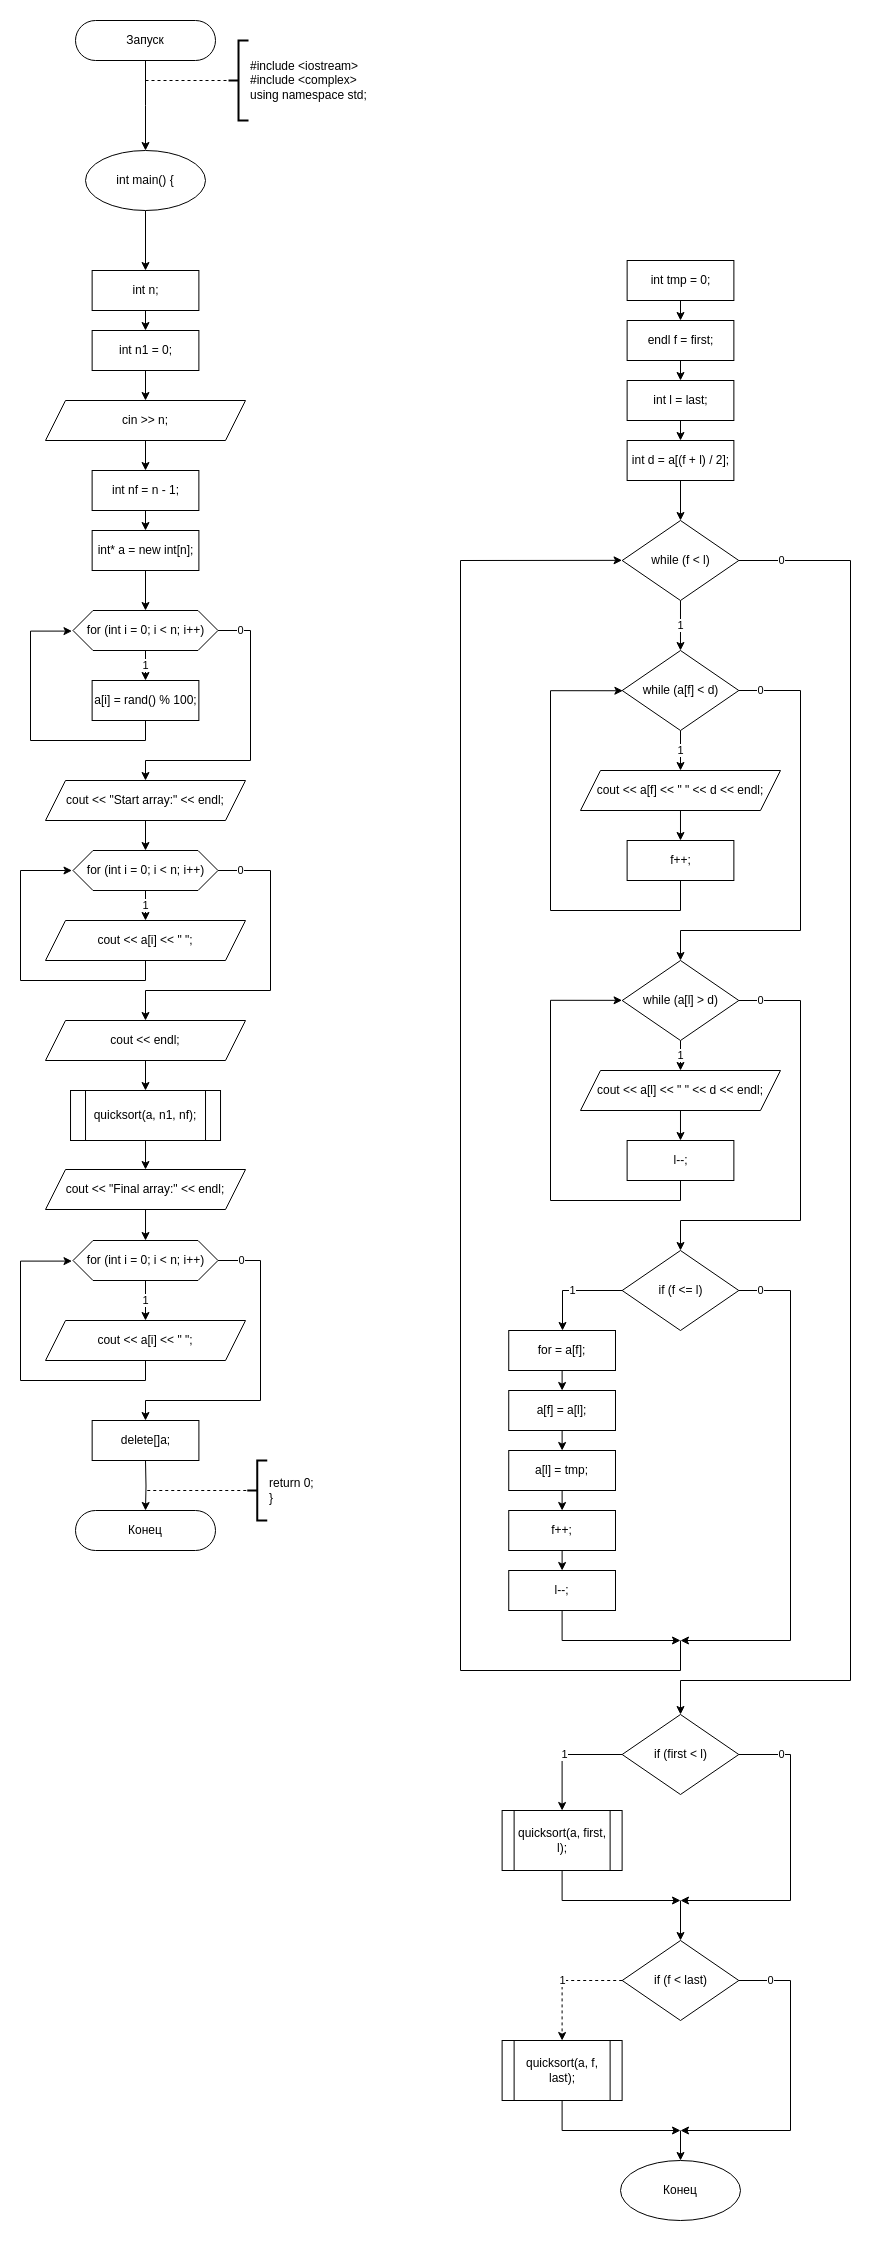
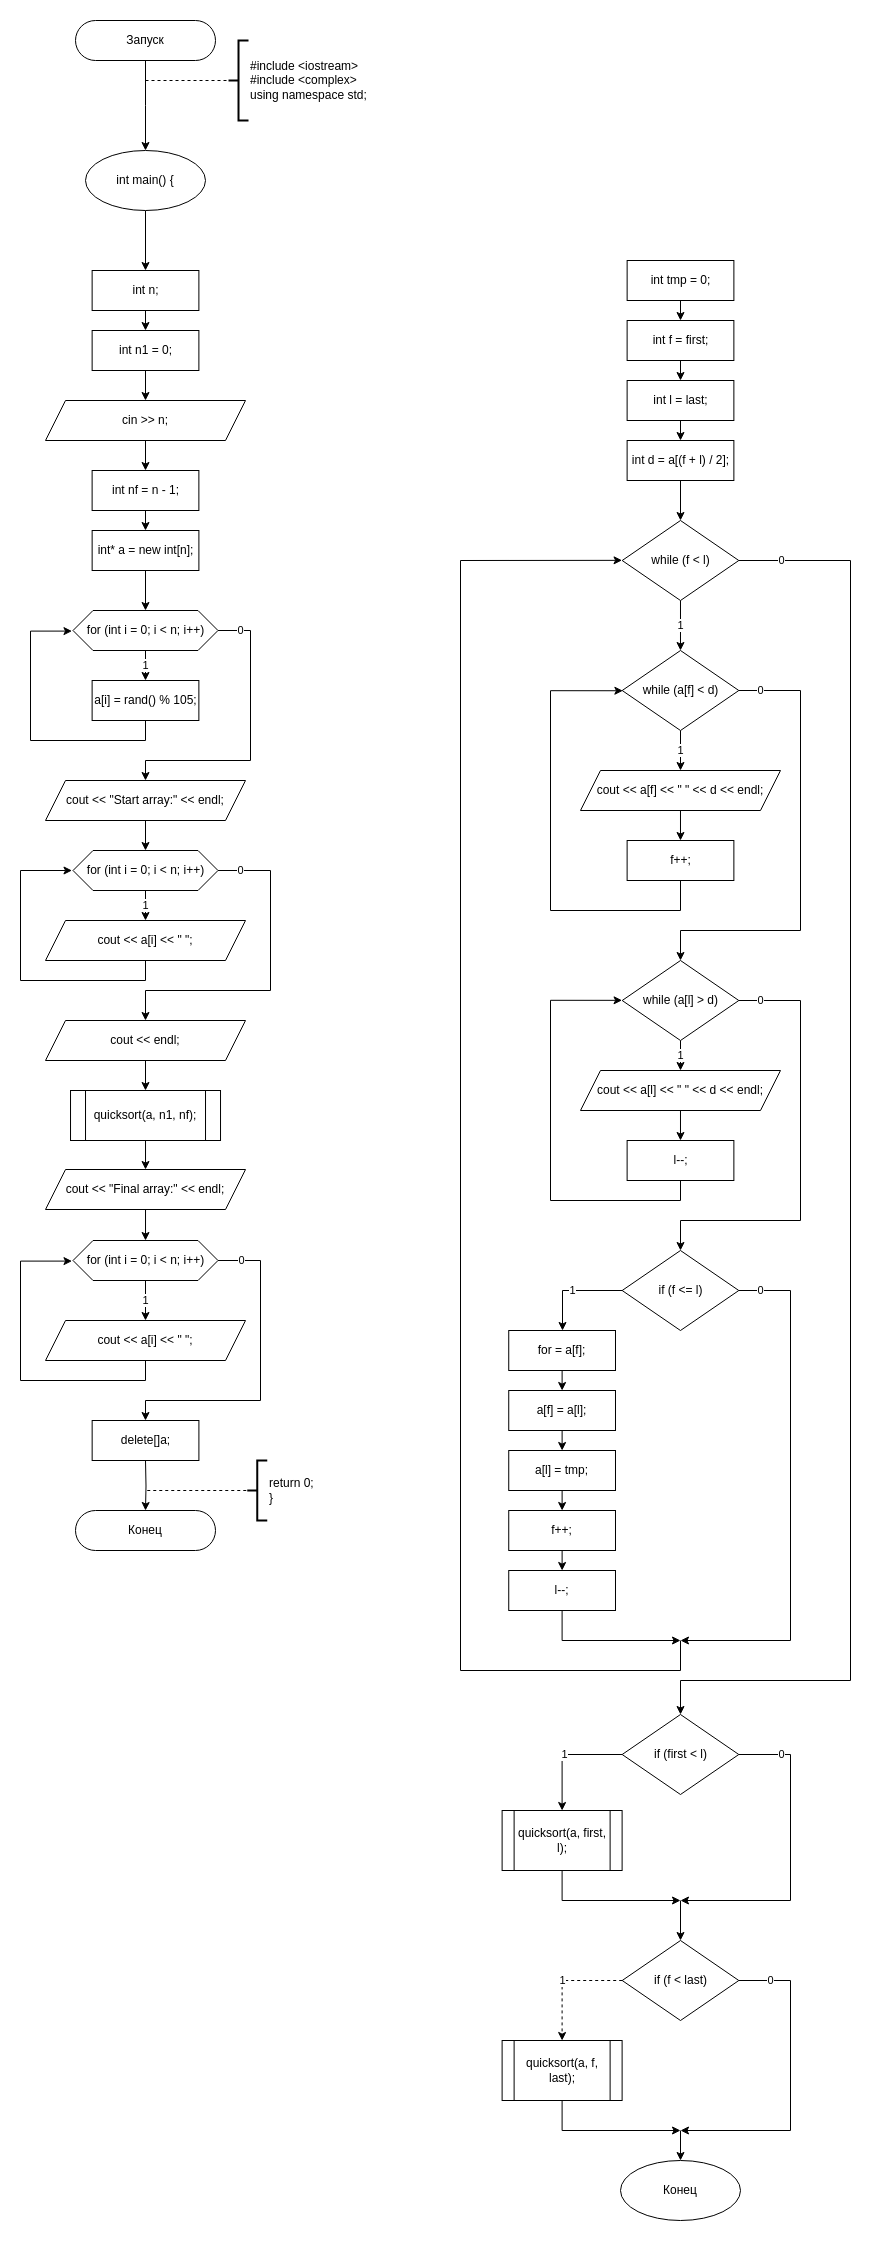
(681, 341) -> (681, 341)
(146, 701) -> (146, 701)
